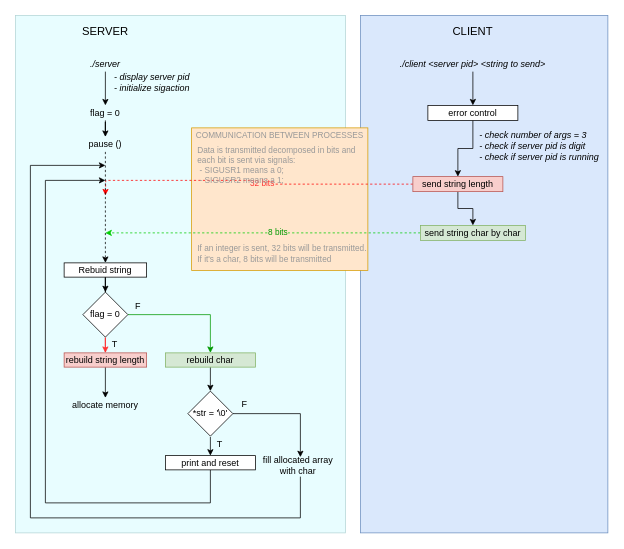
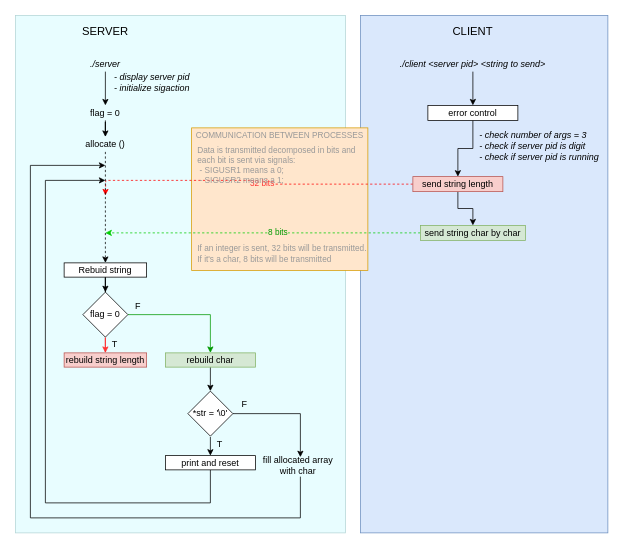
(105, 144) -> (105, 144)
(105, 380) -> none
(105, 405) -> none
